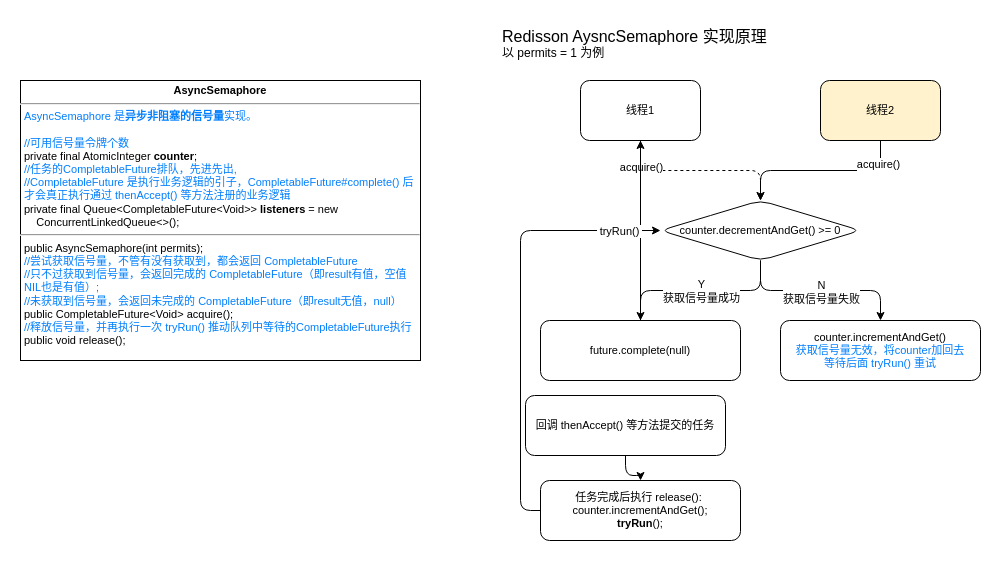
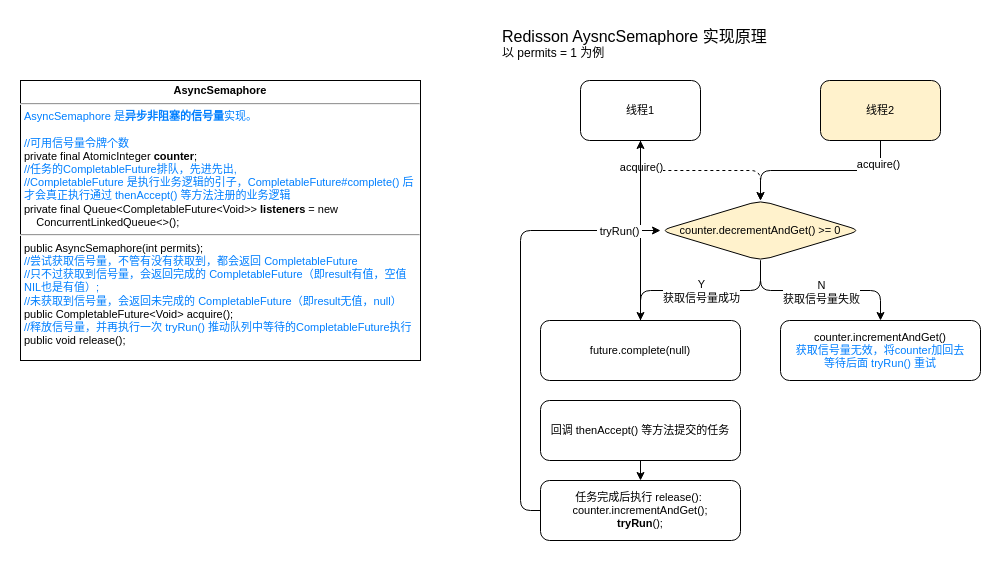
(761, 231) -> (761, 231)
(626, 426) -> (641, 431)
